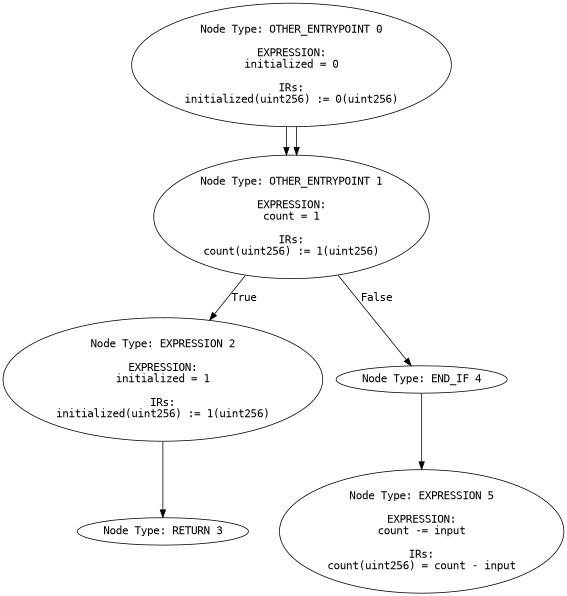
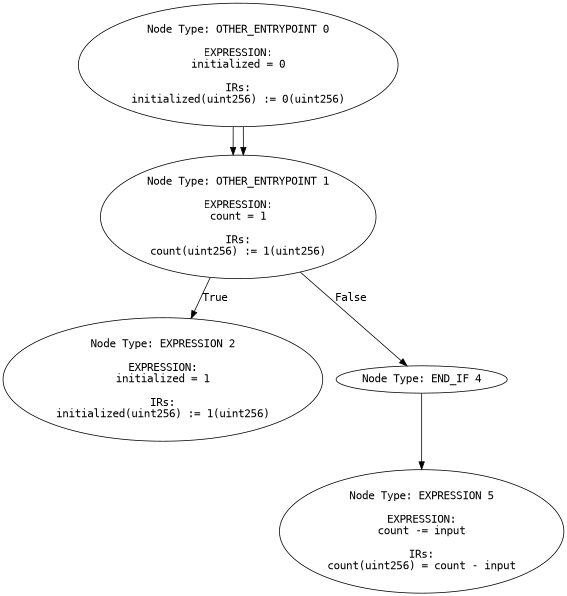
(163, 531) -> none
